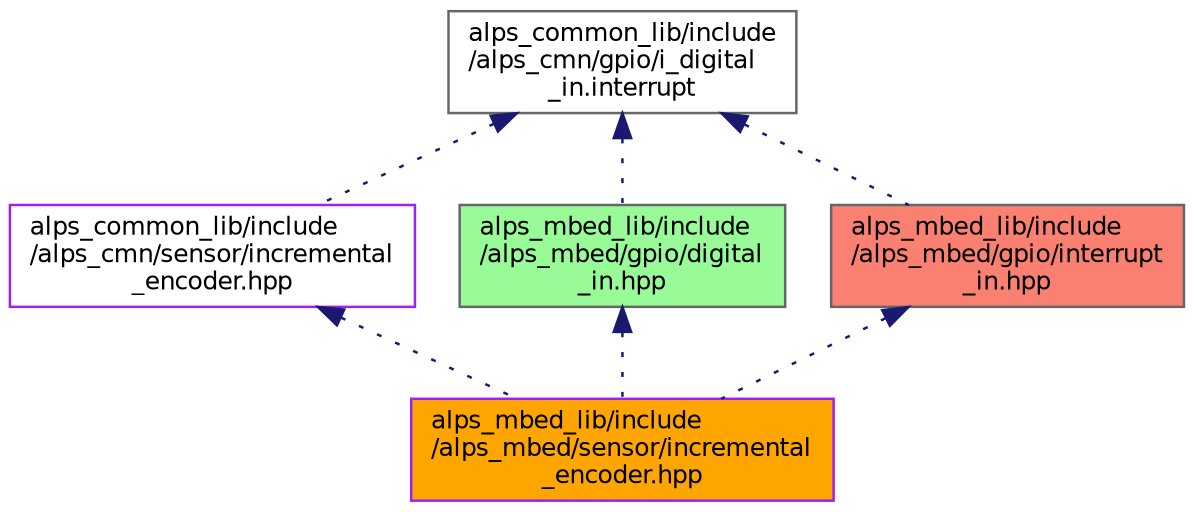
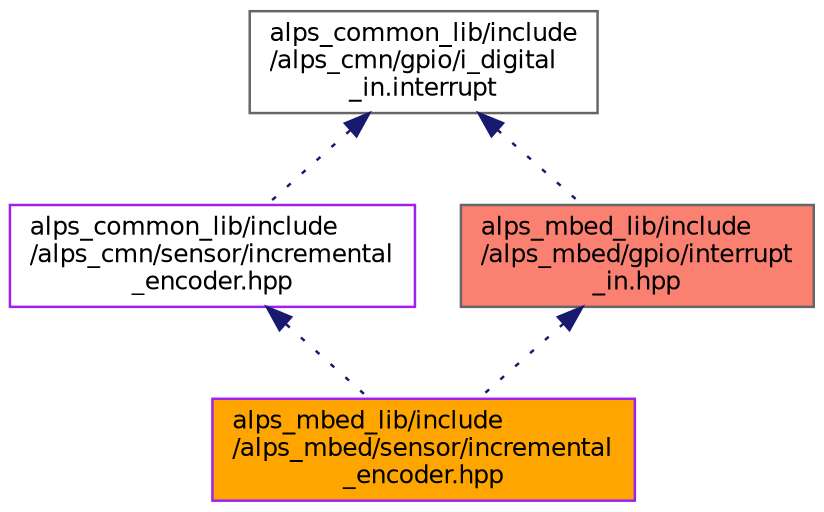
(622, 256) -> none
